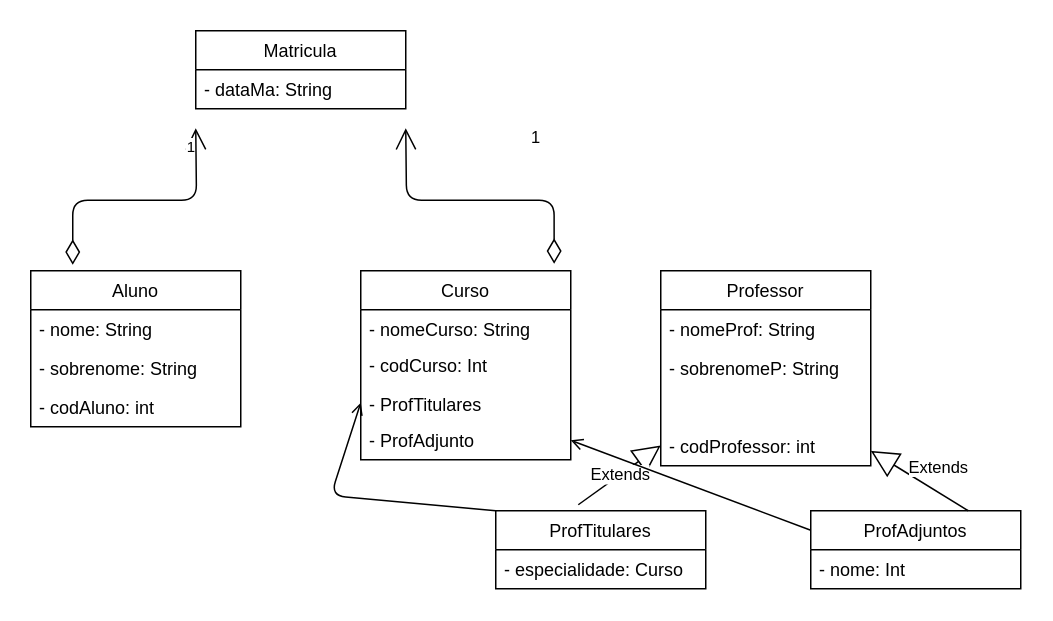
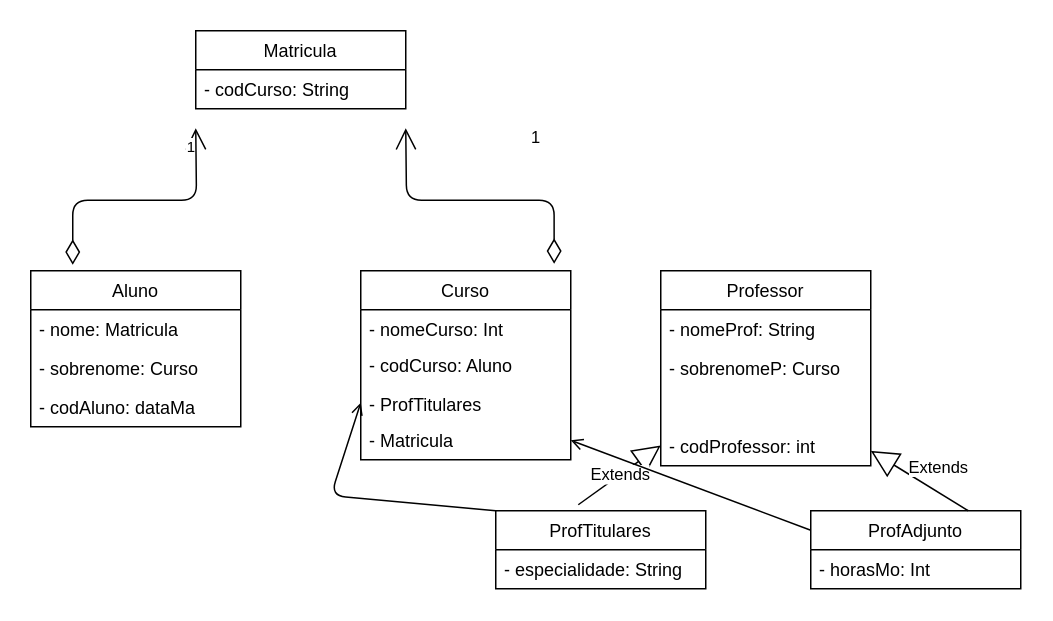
(275, 90) -> (285, 90)
(100, 330) -> (113, 330)
(455, 330) -> (443, 330)
(438, 366) -> (445, 366)
(125, 369) -> (123, 369)
(760, 369) -> (758, 369)
(103, 408) -> (120, 408)
(432, 441) -> (417, 441)
(915, 531) -> (915, 531)
(601, 570) -> (604, 570)
(867, 570) -> (883, 570)
